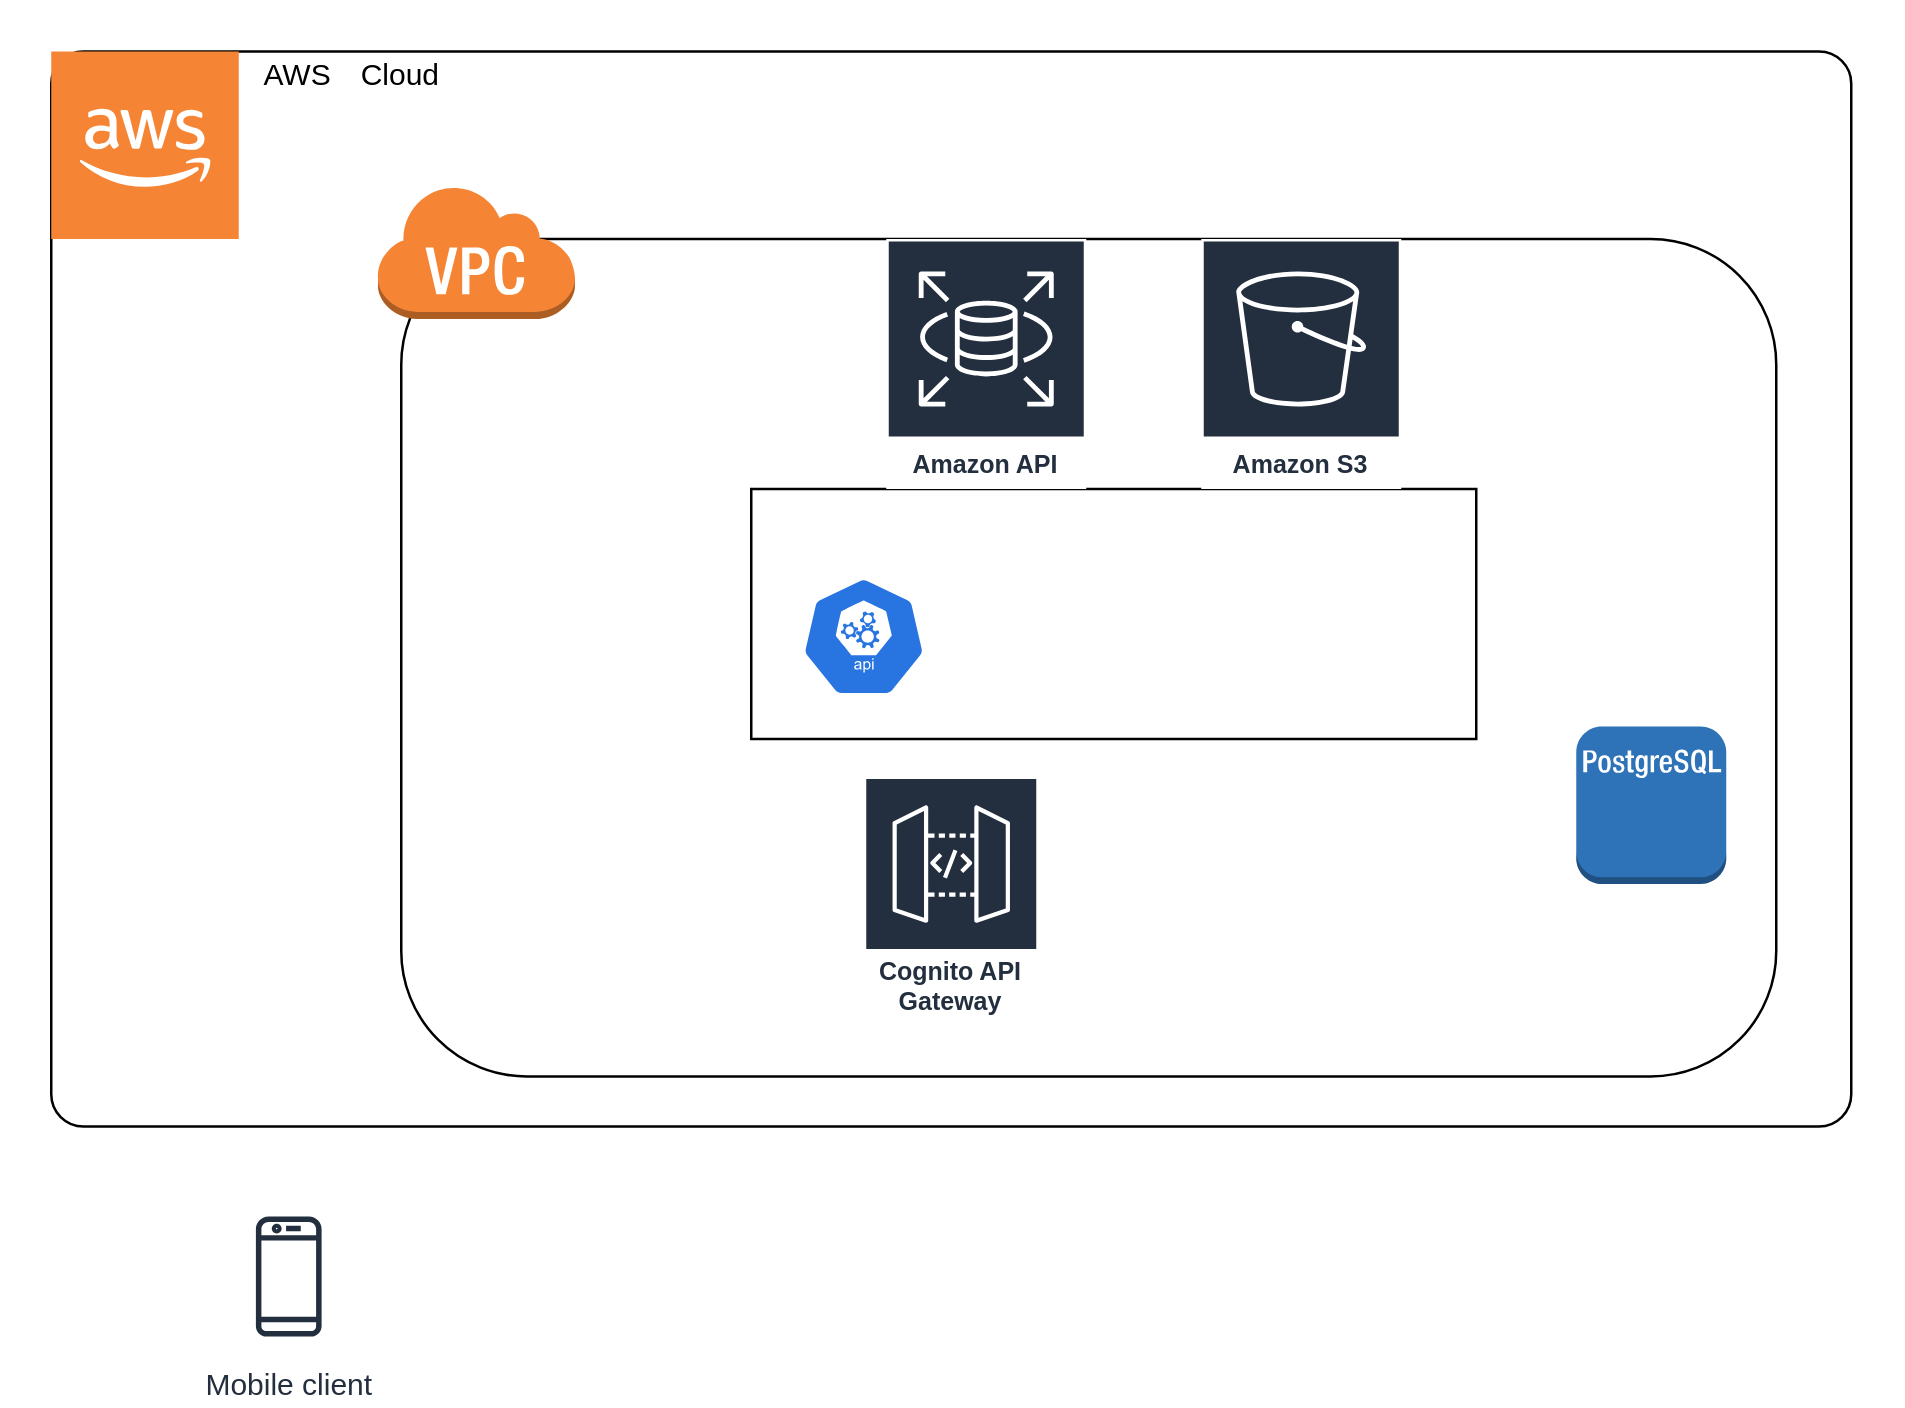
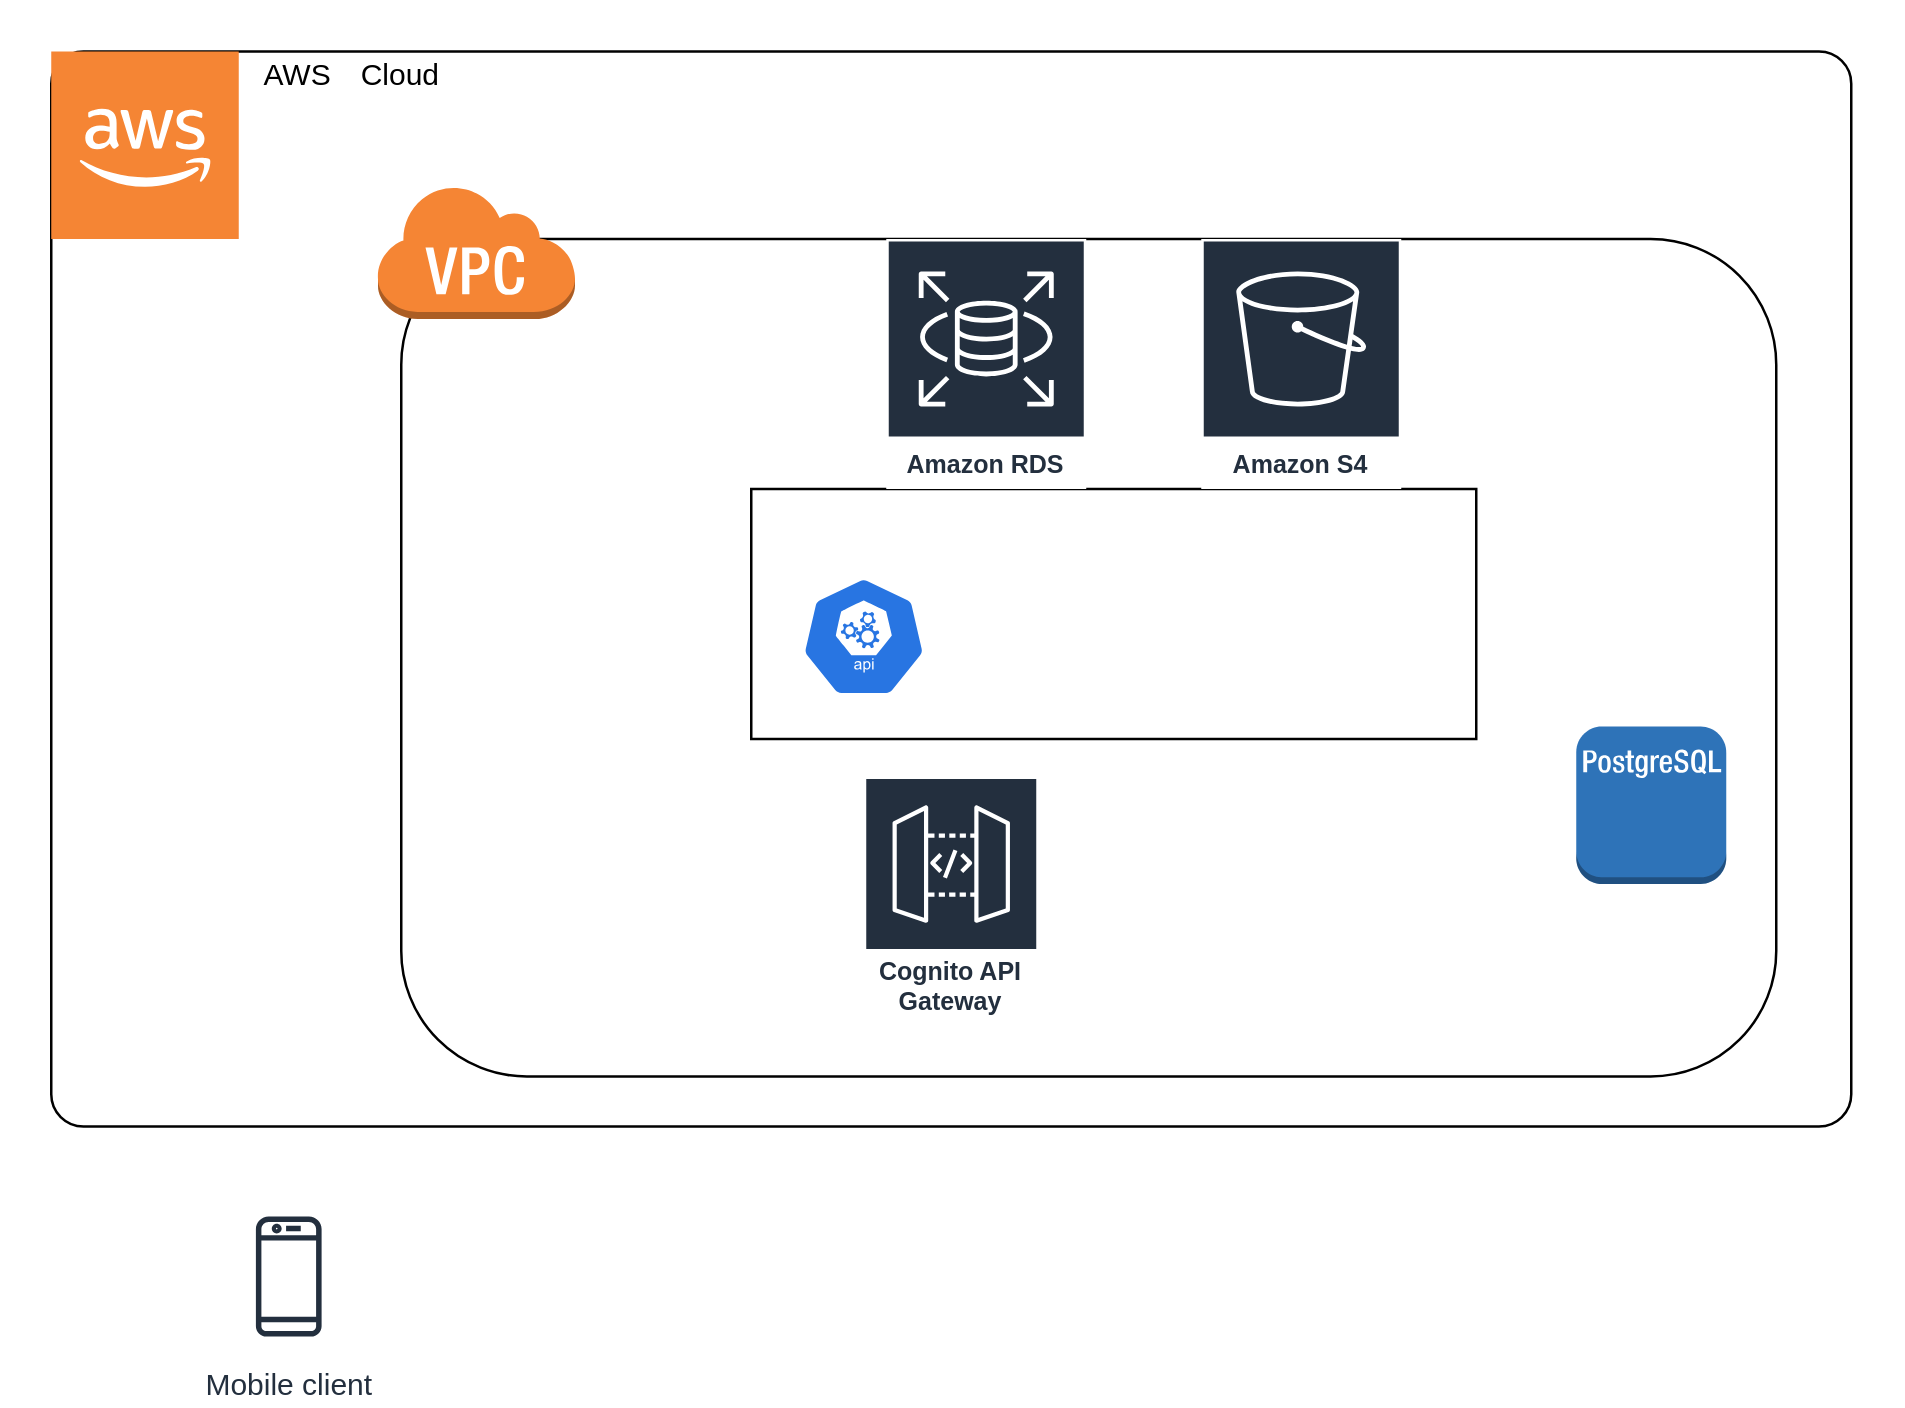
(986, 464) -> (986, 464)
(1301, 464) -> (1301, 464)
